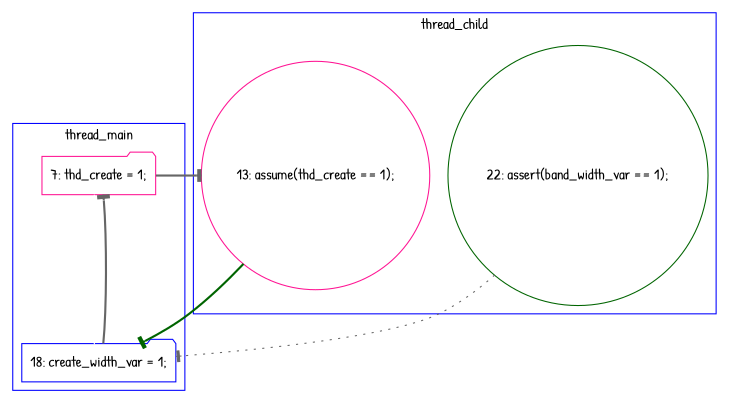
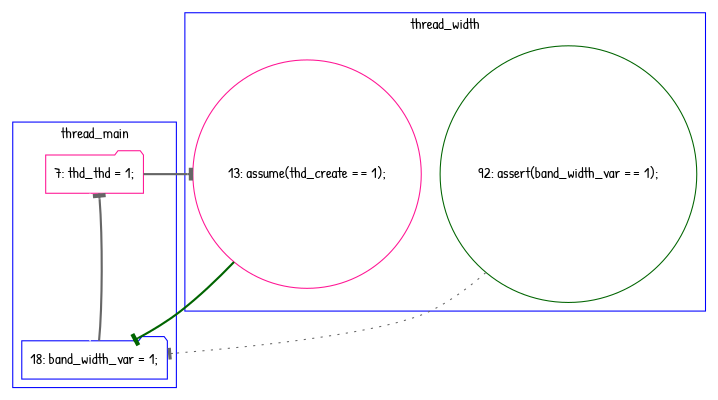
(455, 25) -> (445, 25)
(99, 176) -> (95, 174)
(578, 176) -> (568, 174)
(99, 363) -> (95, 360)
